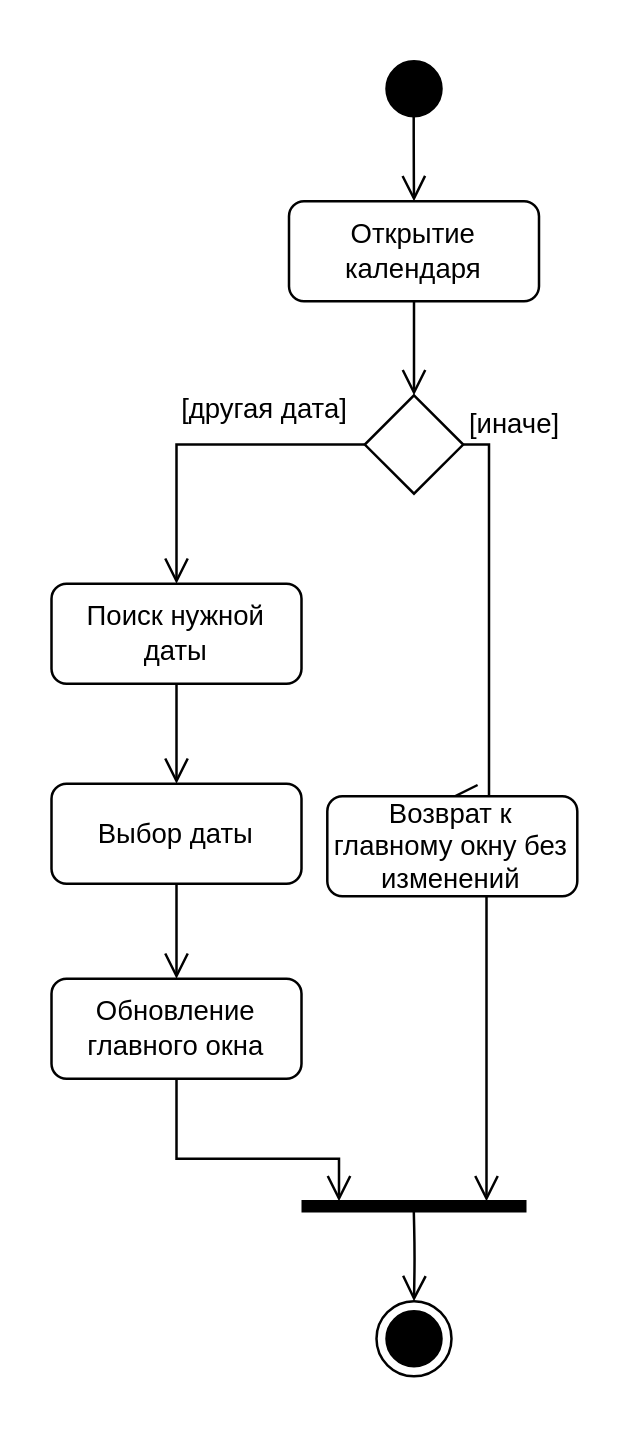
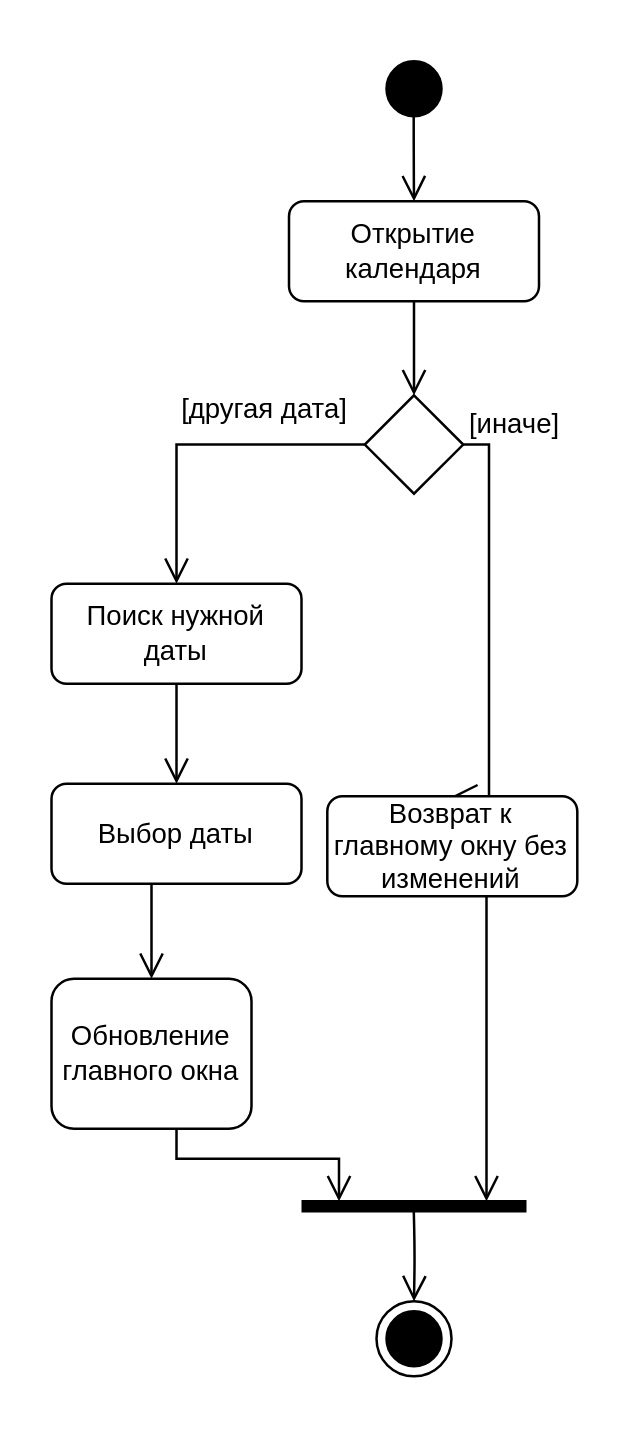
(176, 1029) -> (151, 1054)
